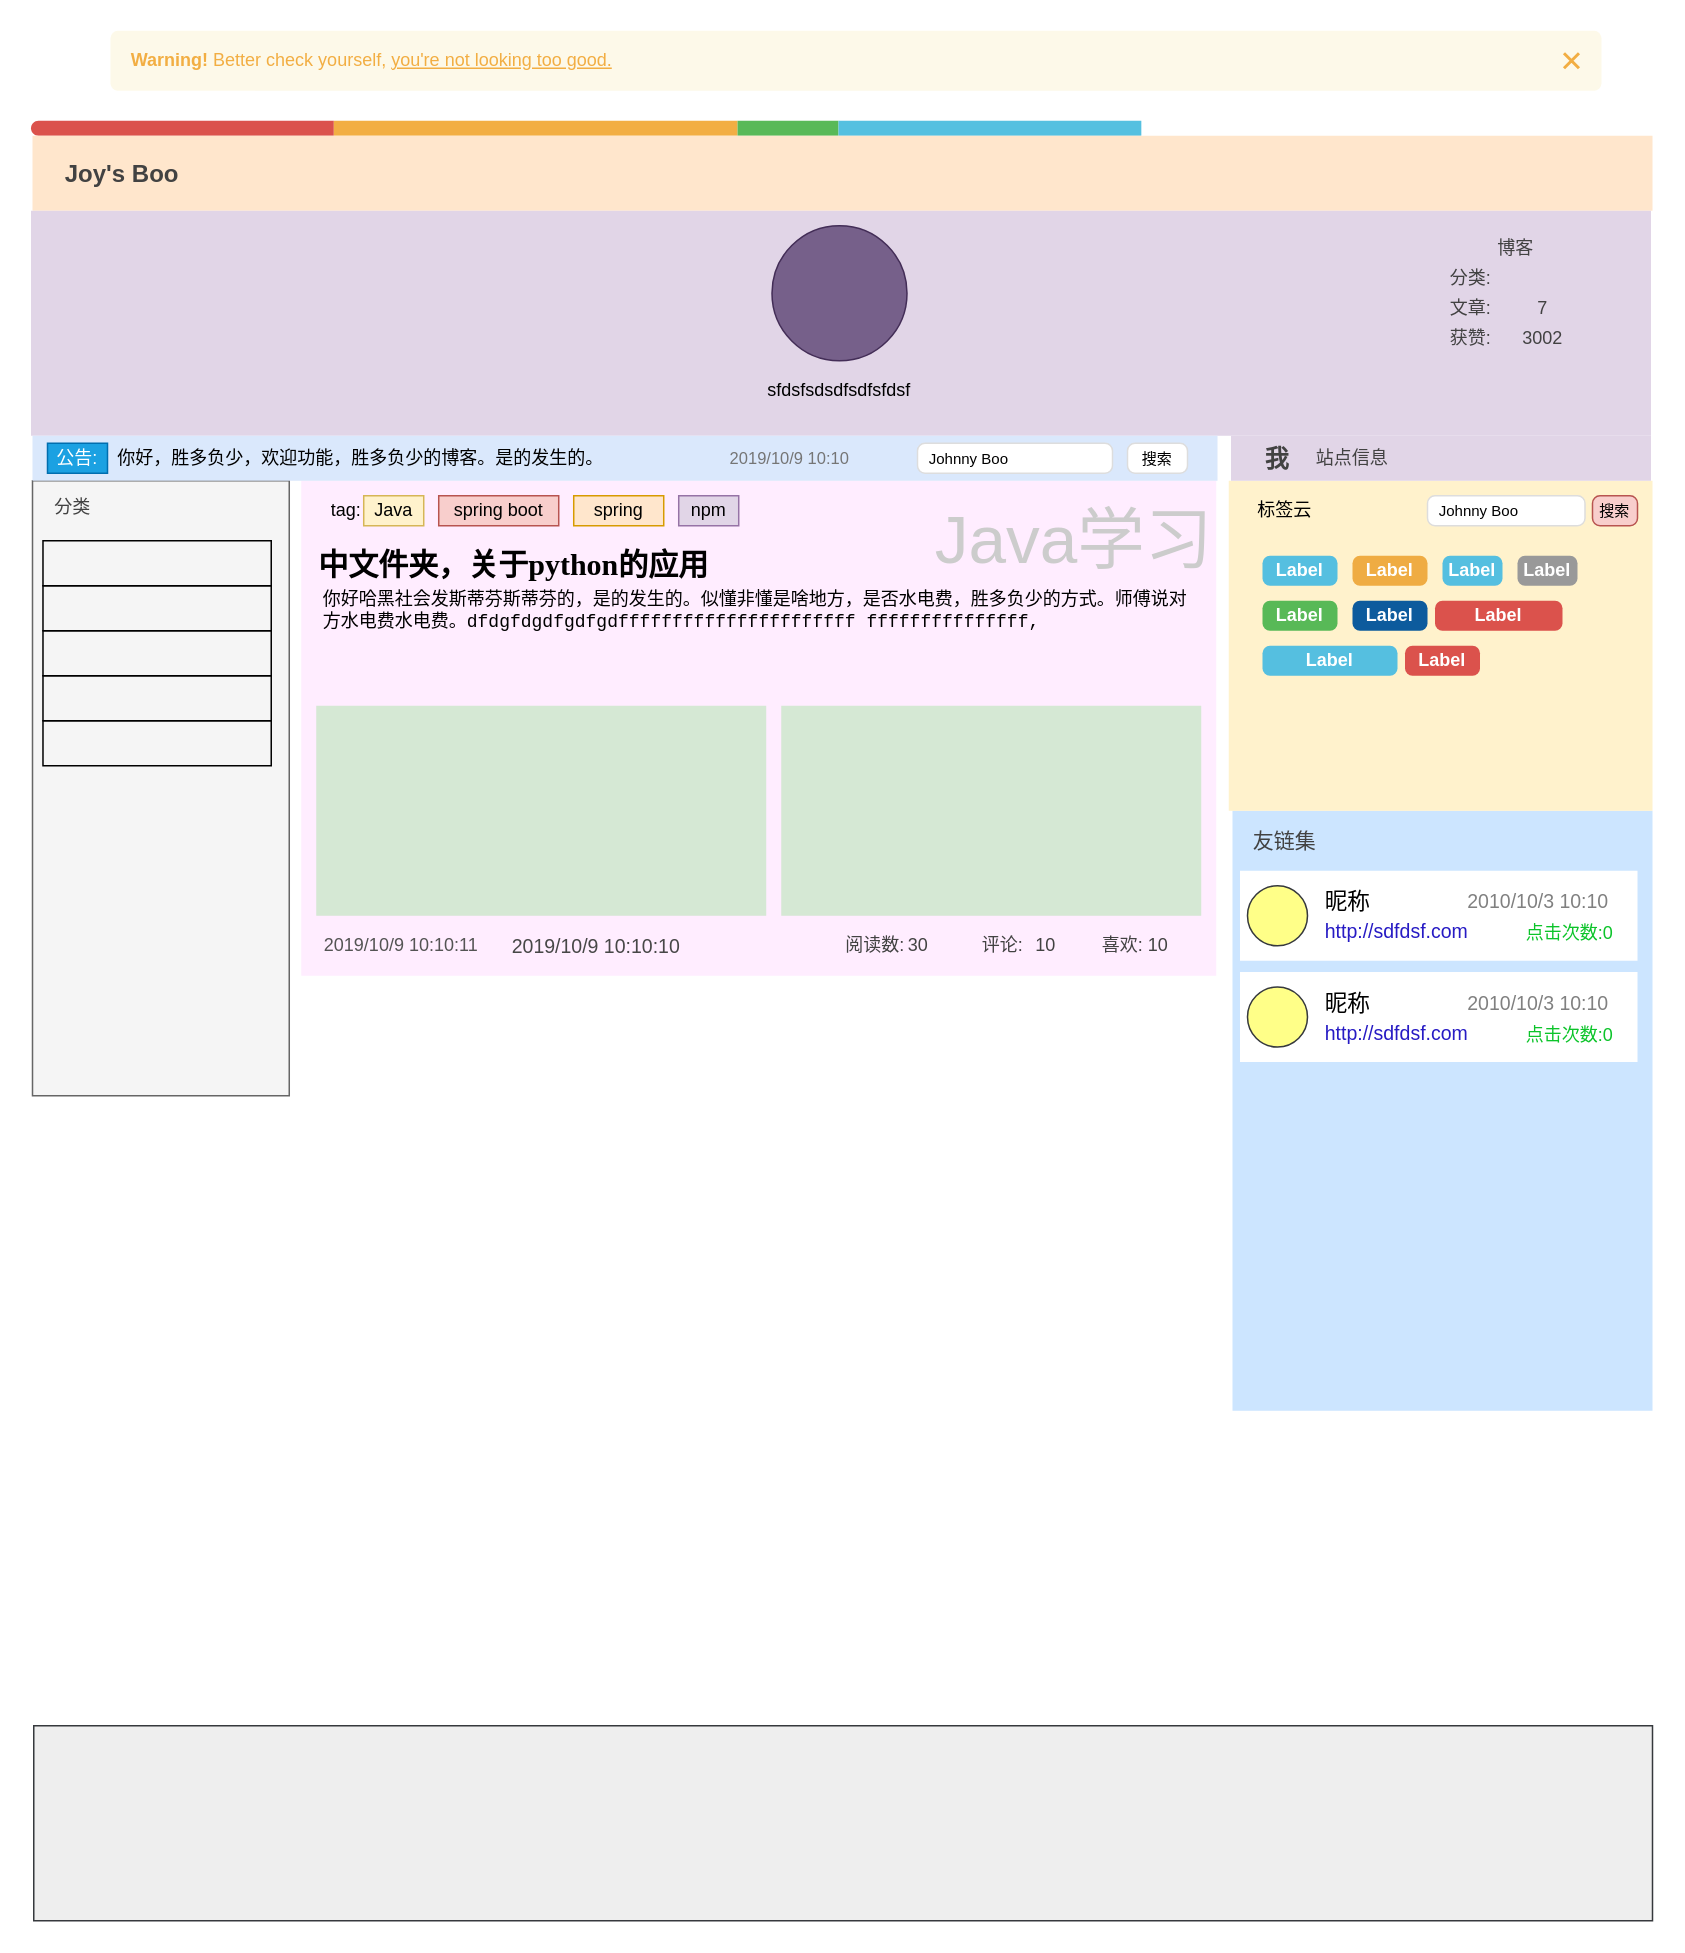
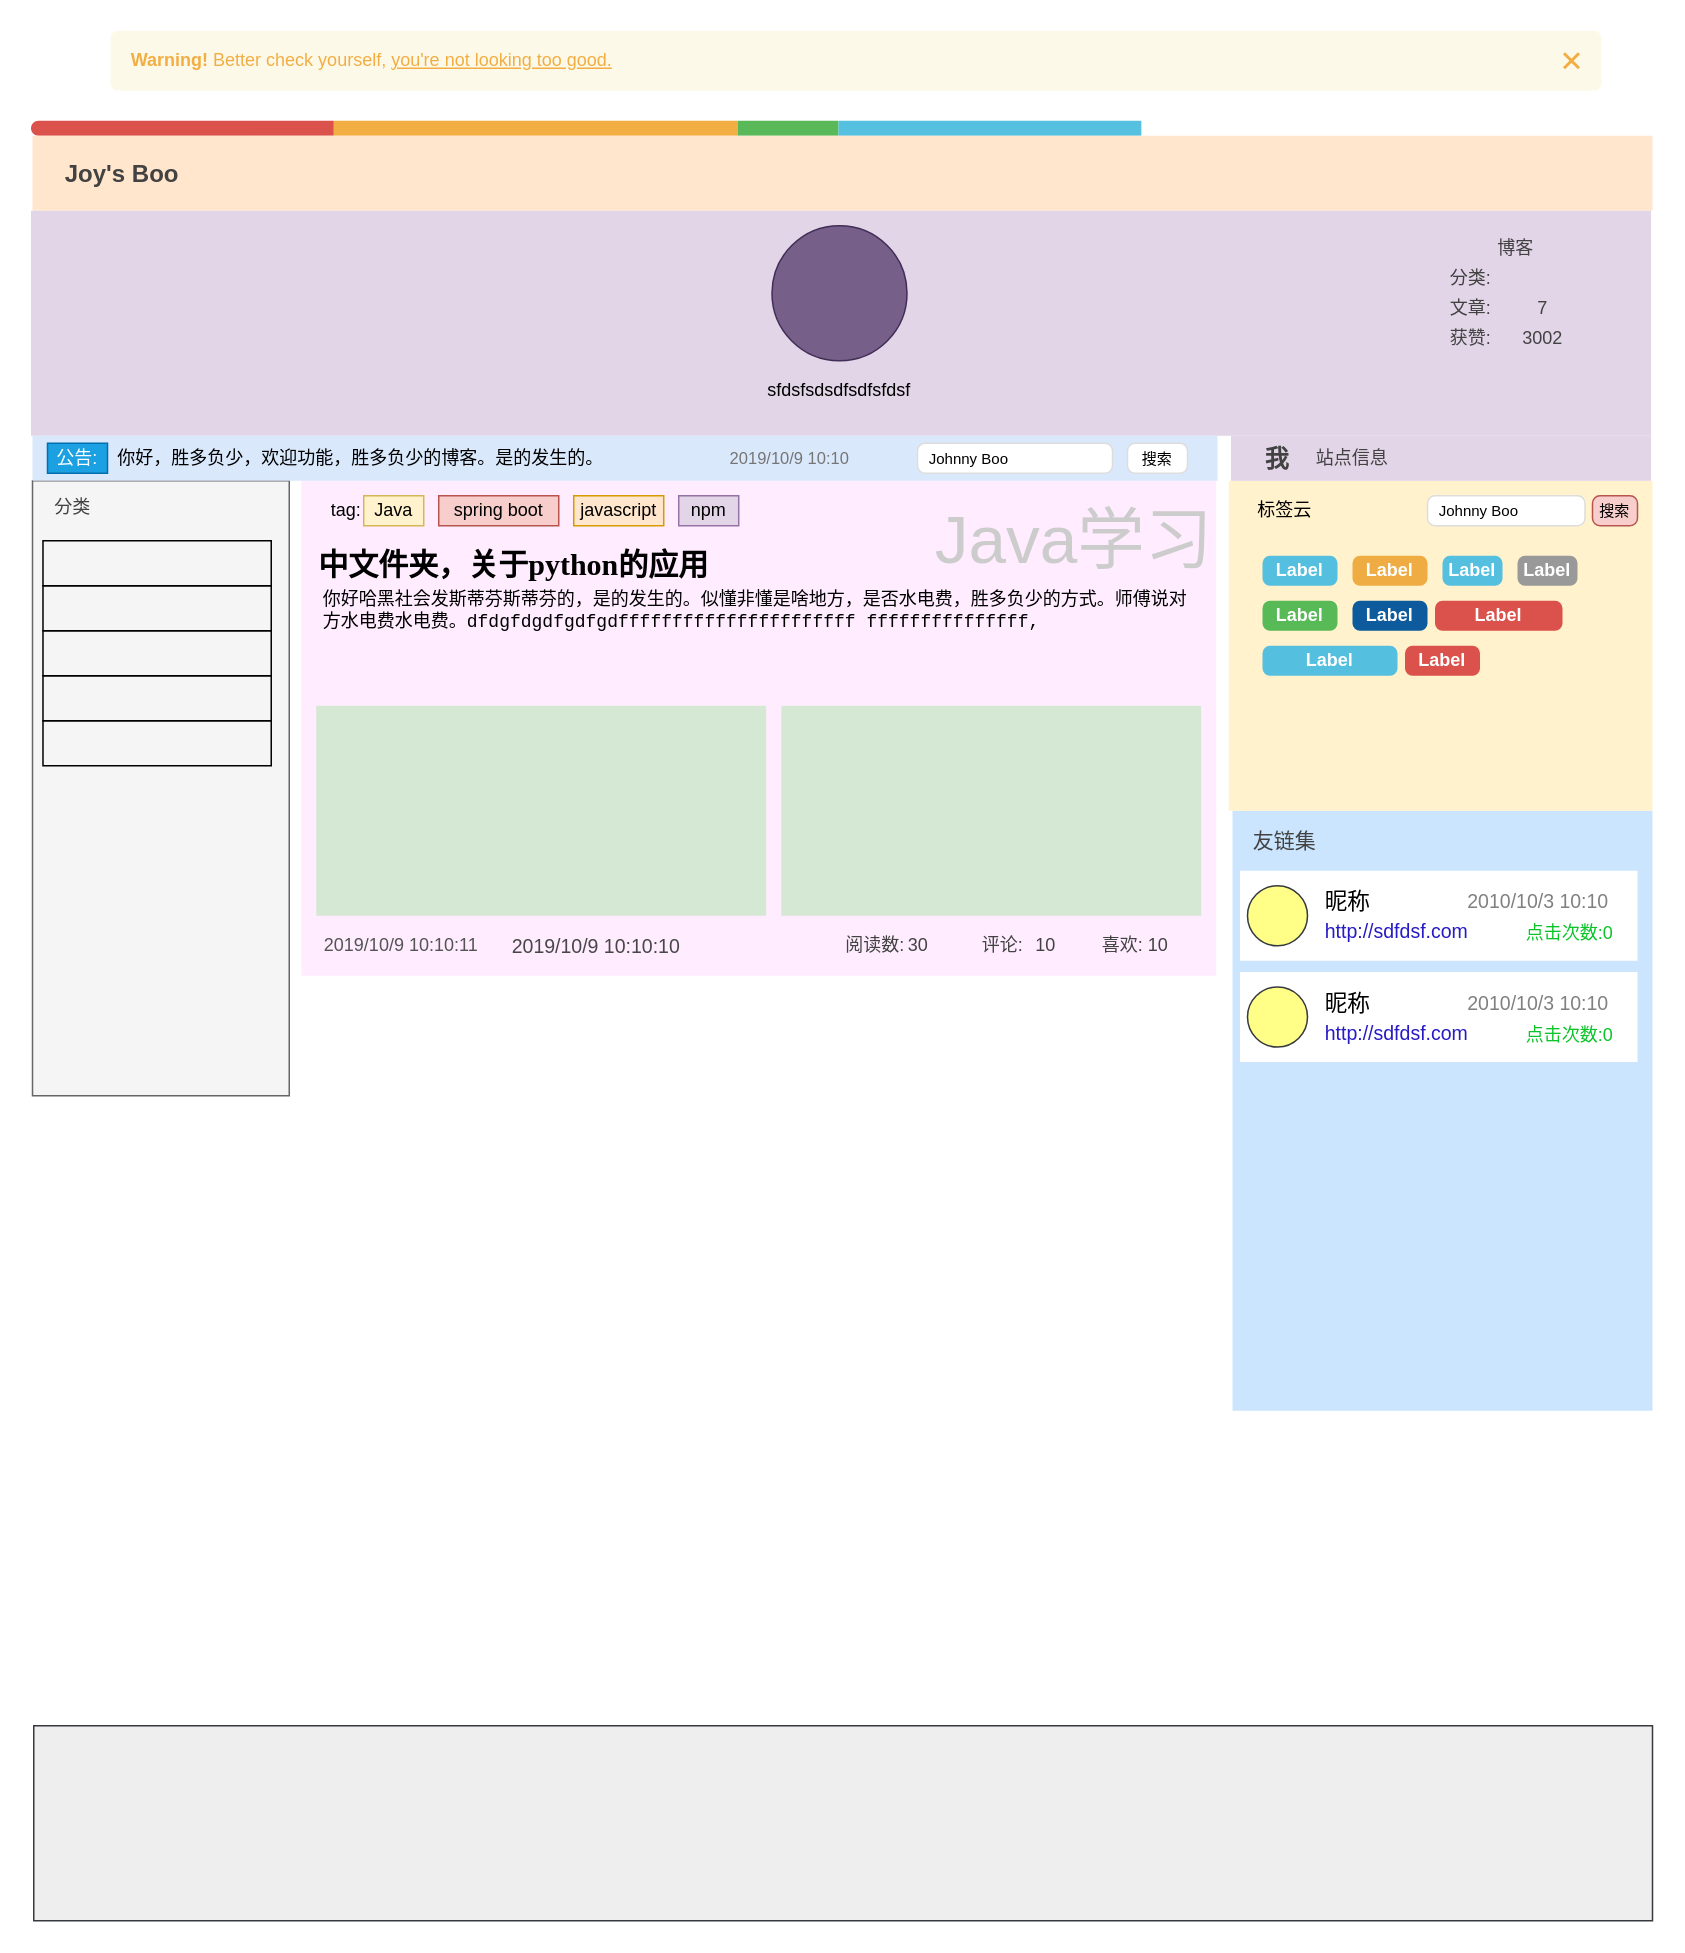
(619, 511) -> (619, 511)
